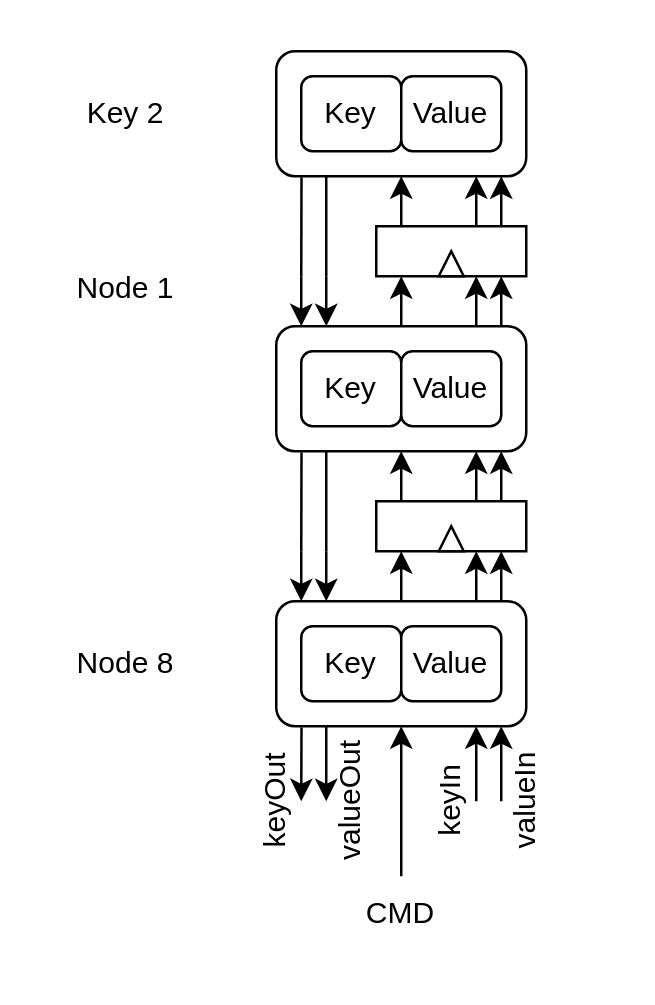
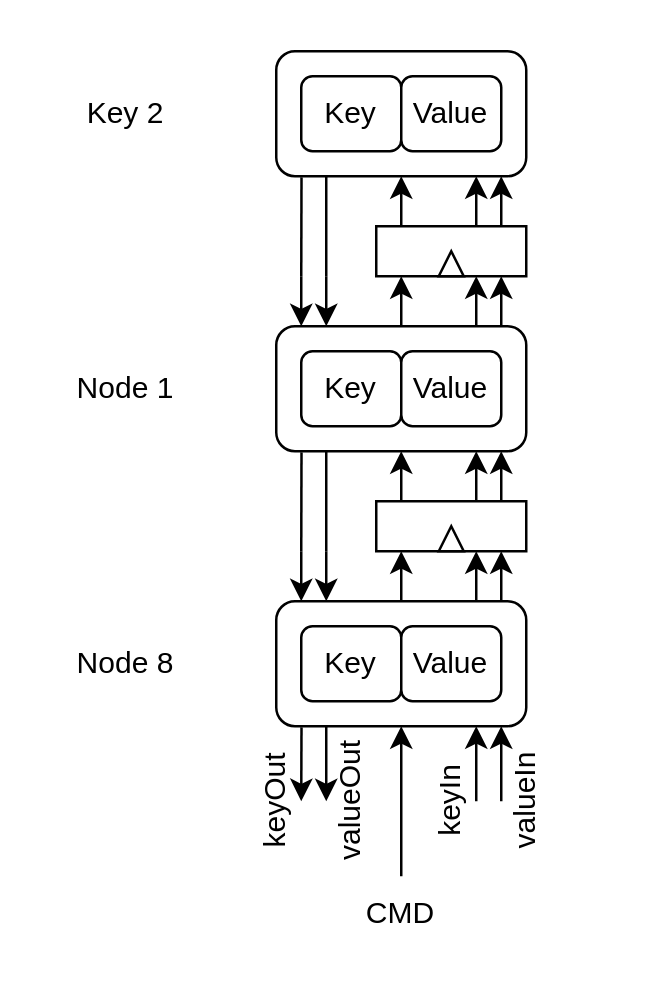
(126, 289) -> (126, 389)
